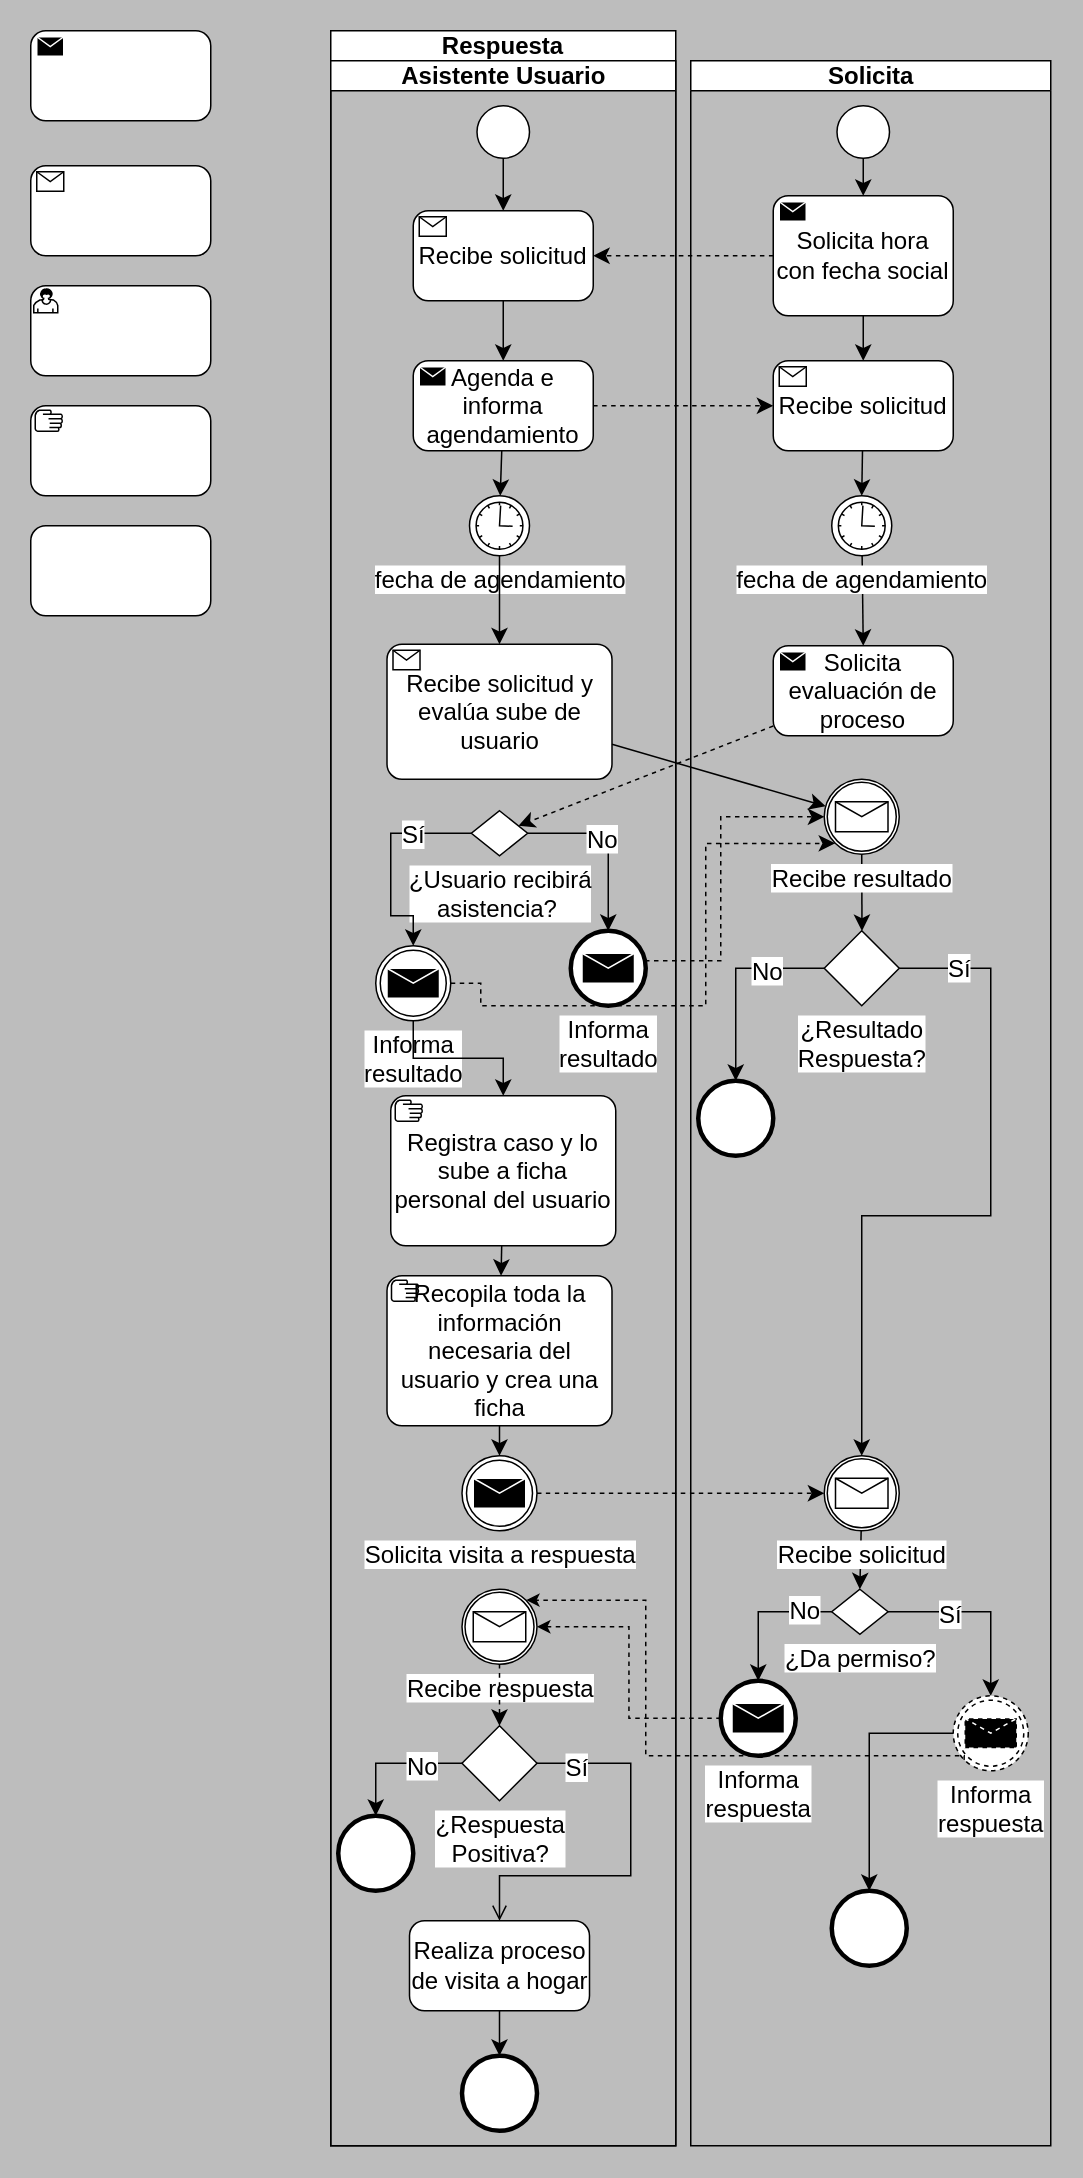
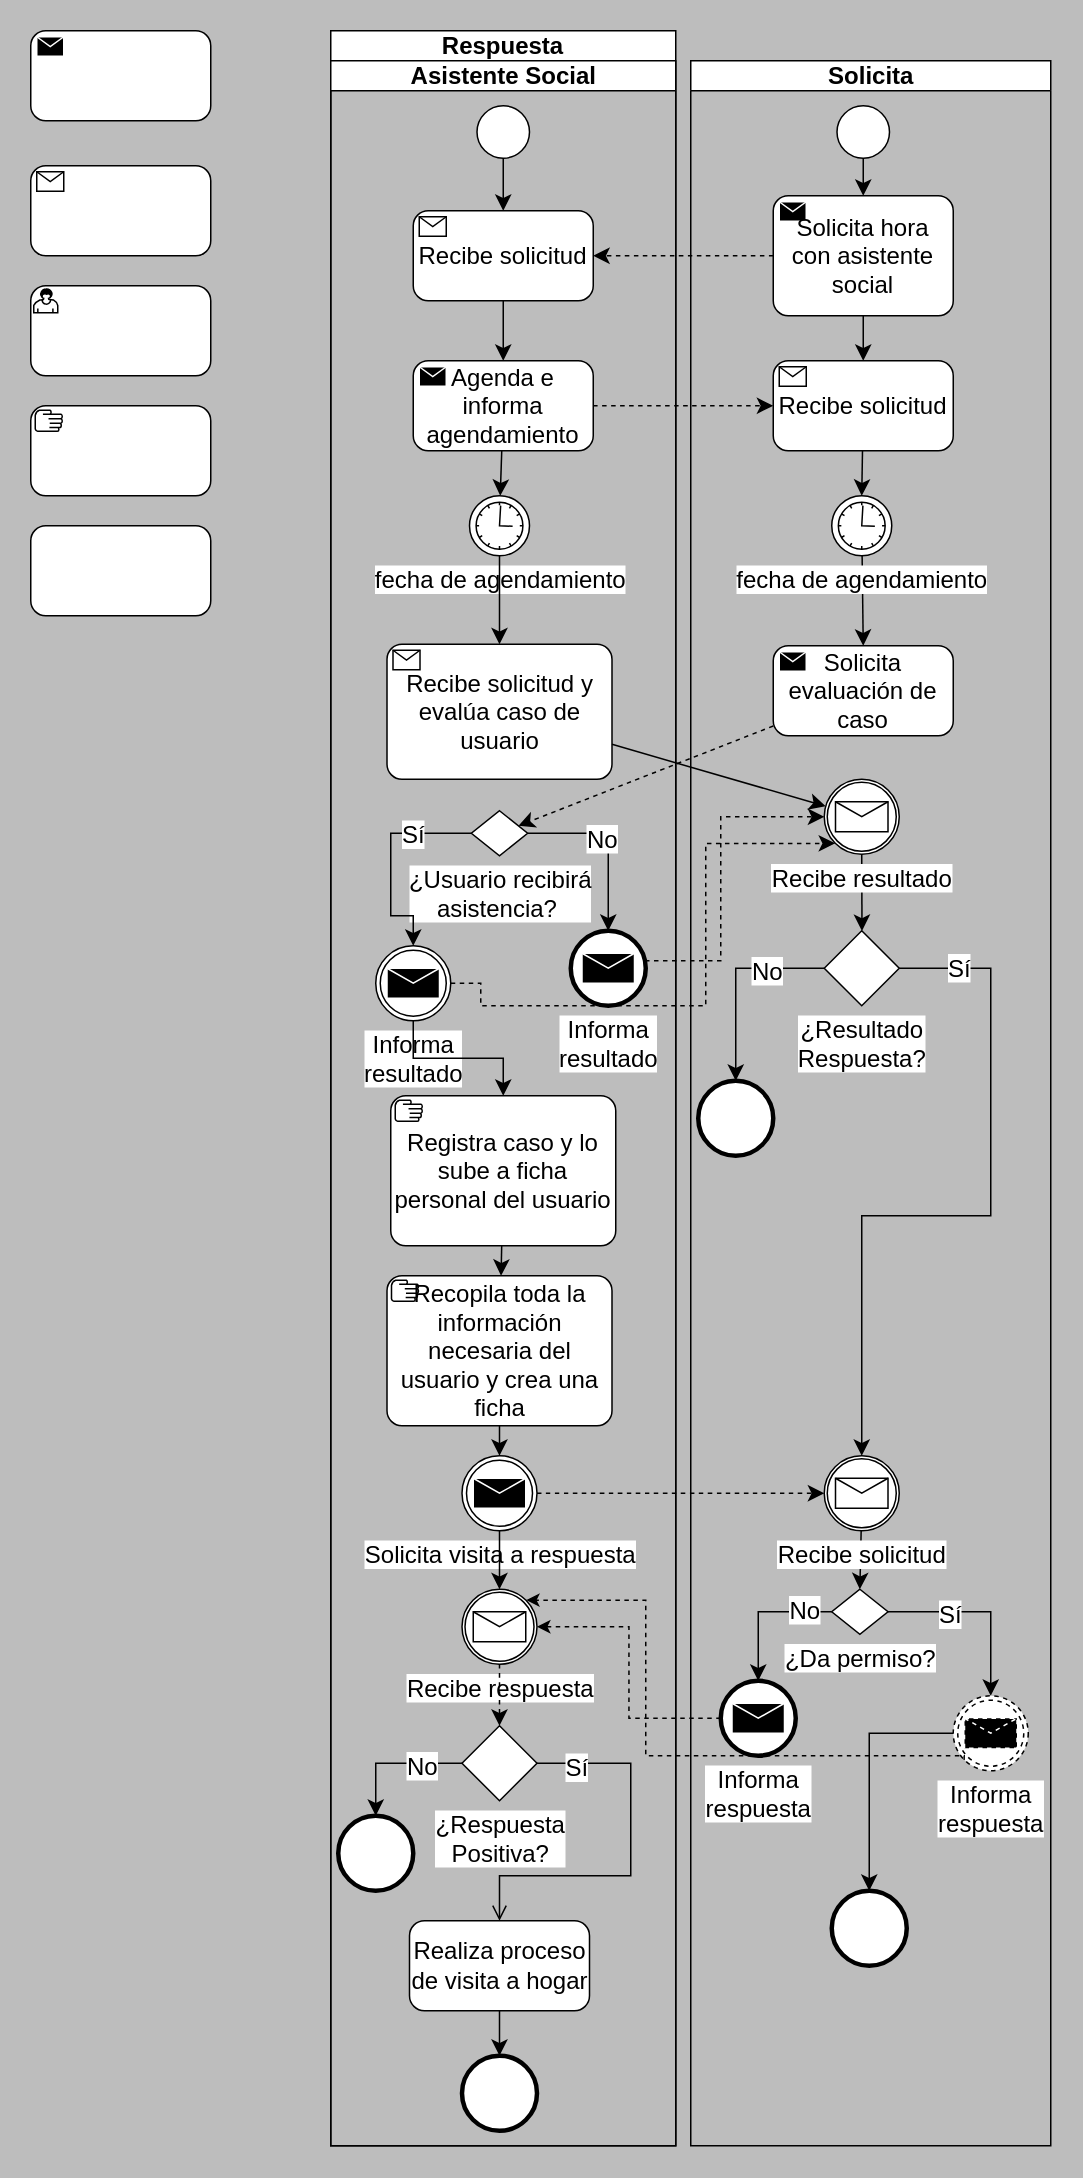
(504, 76) -> (504, 76)
(863, 256) -> (863, 256)
(863, 691) -> (863, 691)
(500, 712) -> (500, 712)
none -> (500, 1554)
